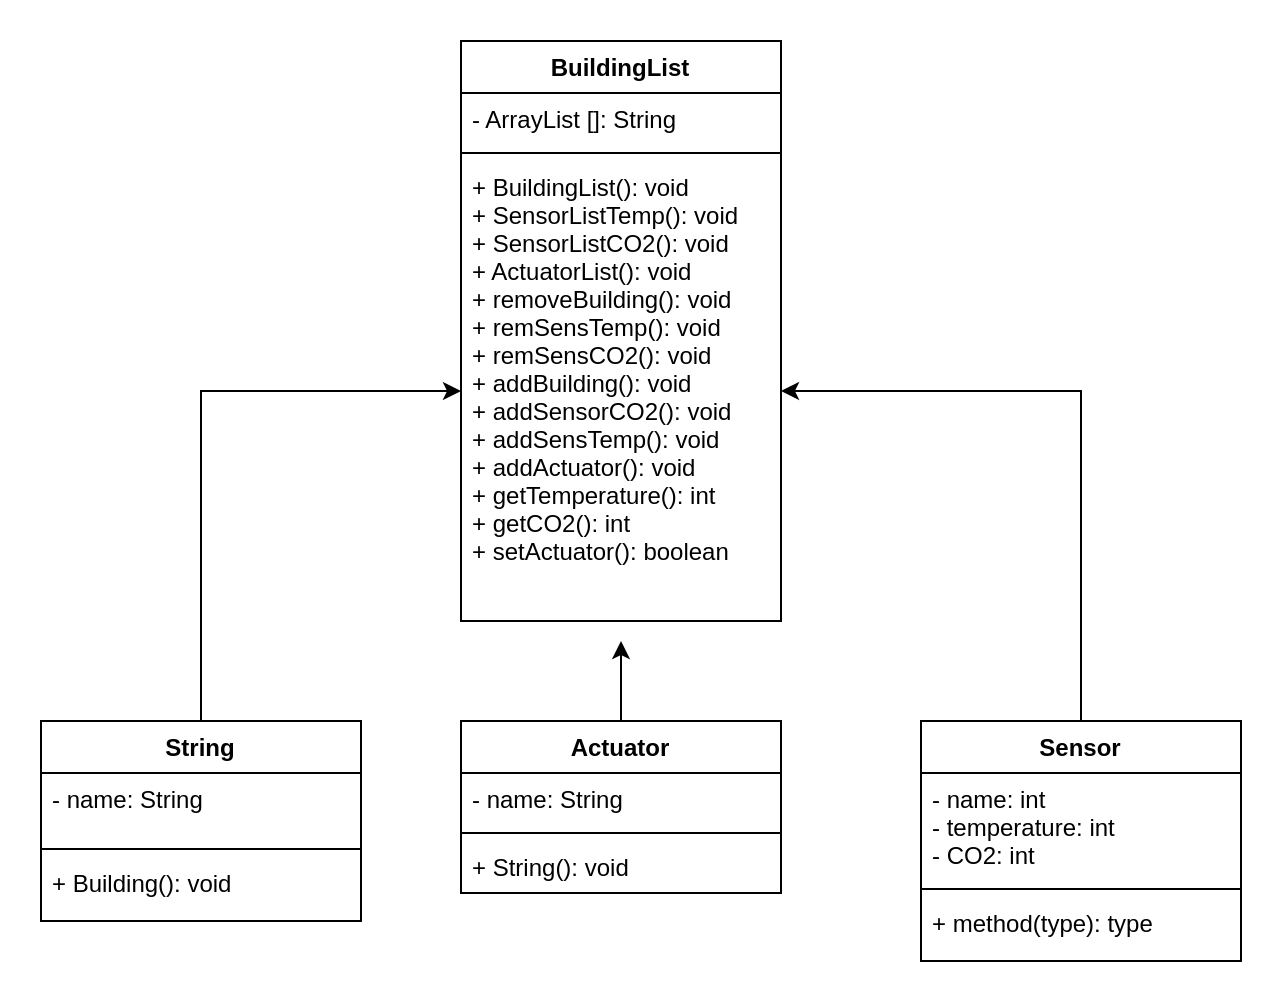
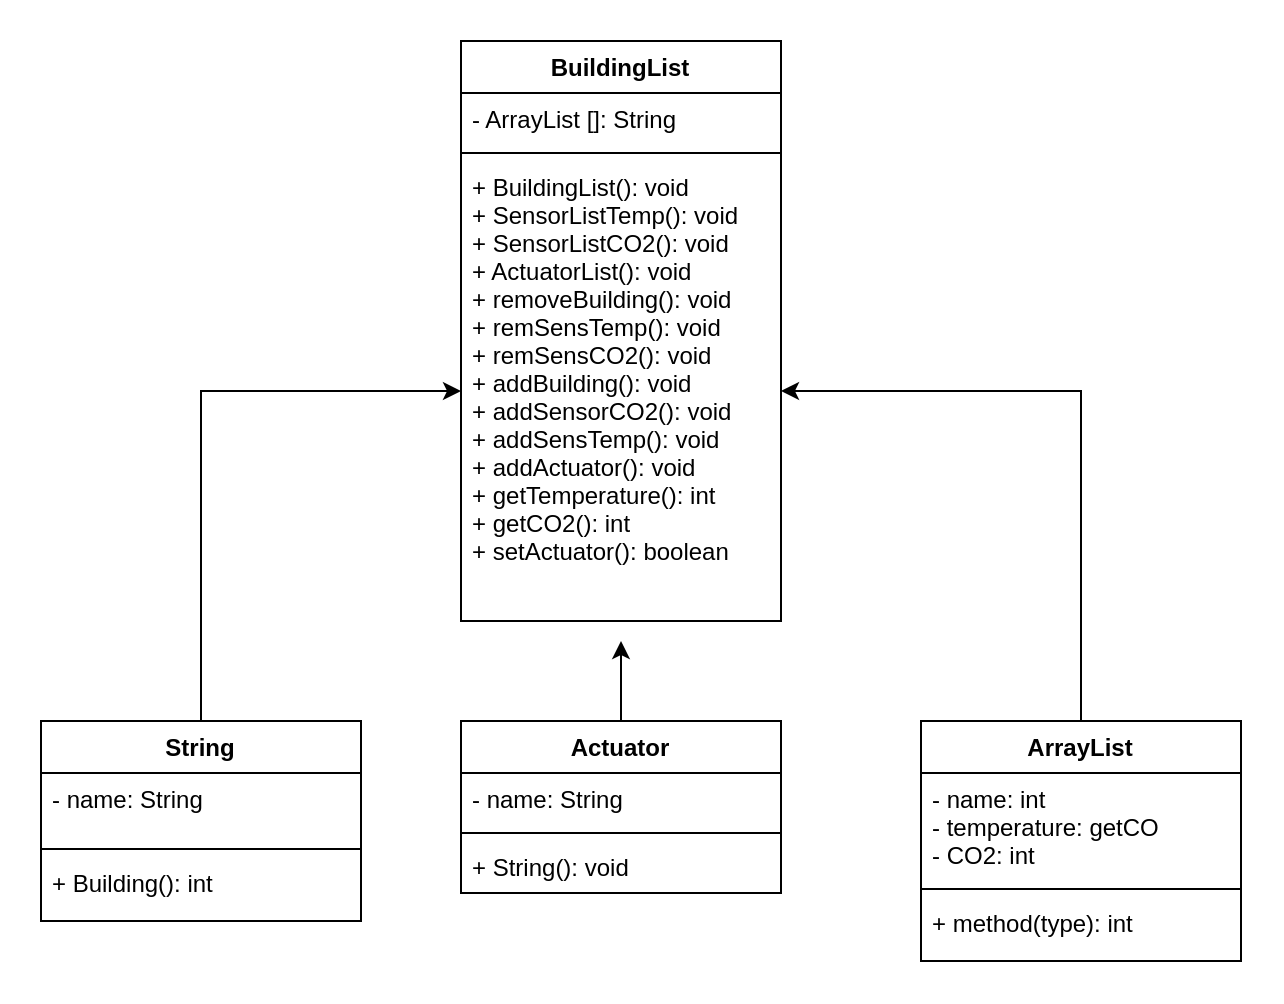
(1080, 748) -> (1080, 748)
(993, 800) -> (993, 800)
(151, 884) -> (144, 884)
(1057, 924) -> (1047, 924)
